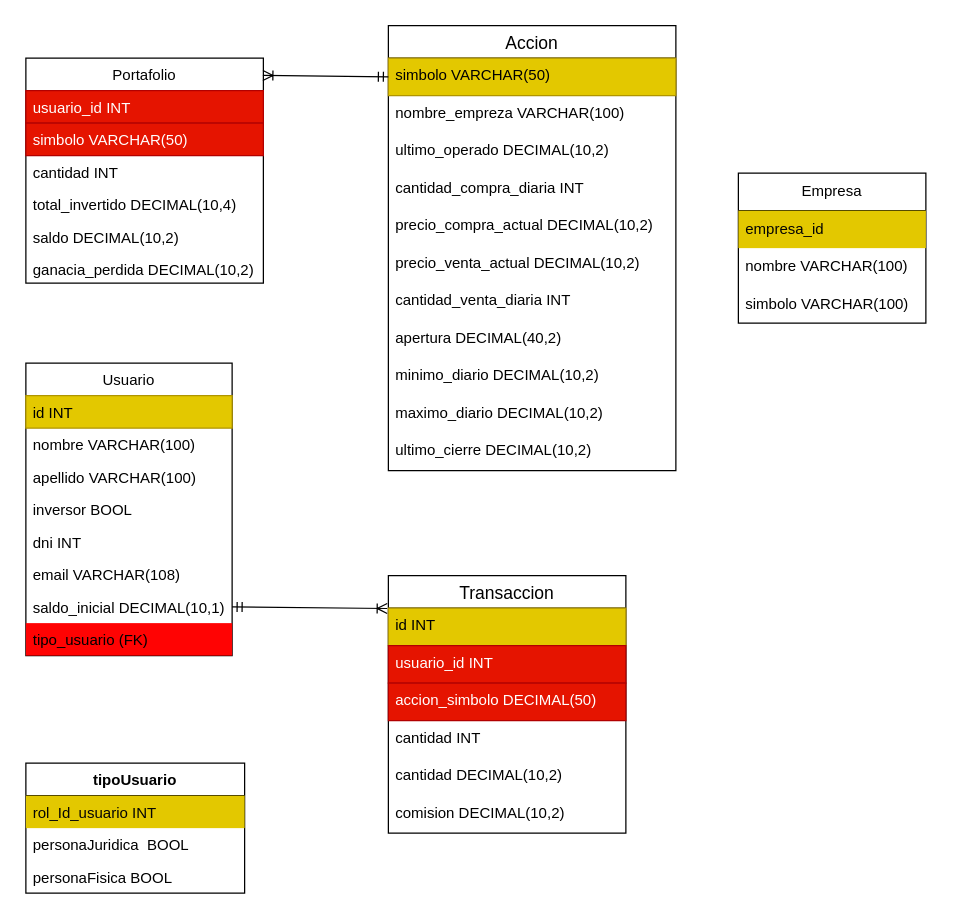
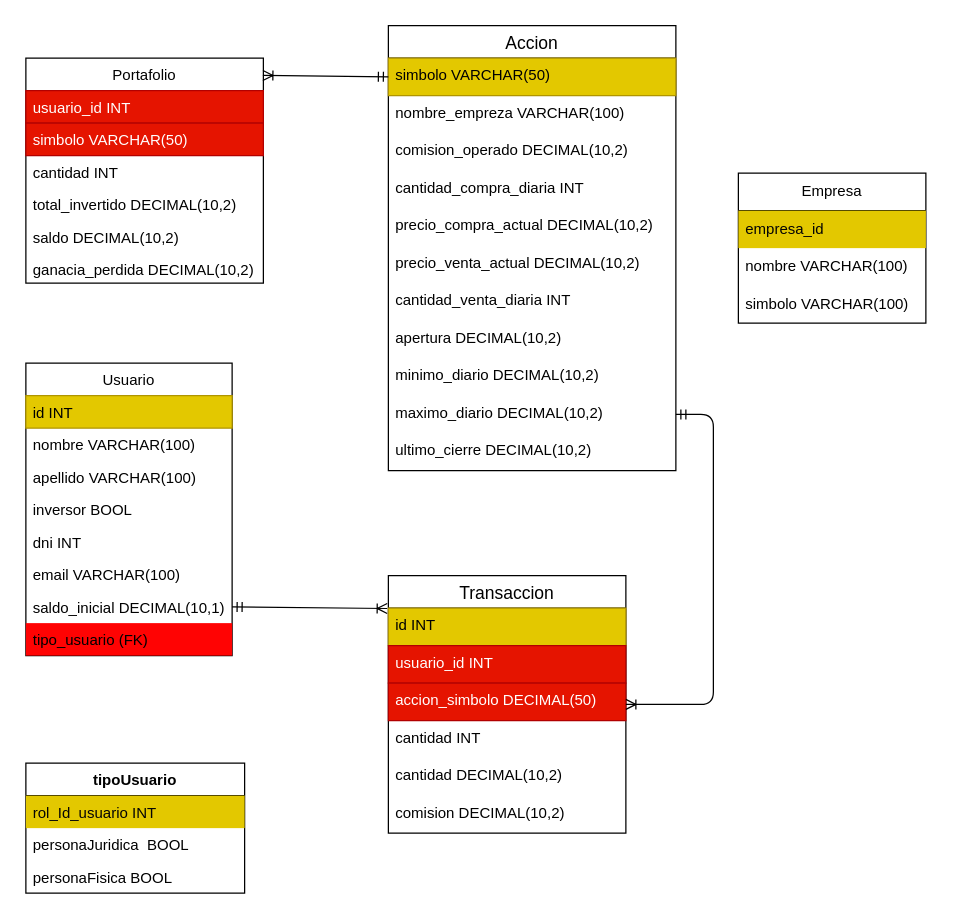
(505, 150) -> (513, 150)
(145, 205) -> (145, 205)
(484, 338) -> (484, 338)
(102, 575) -> (102, 575)
none -> (713, 584)
